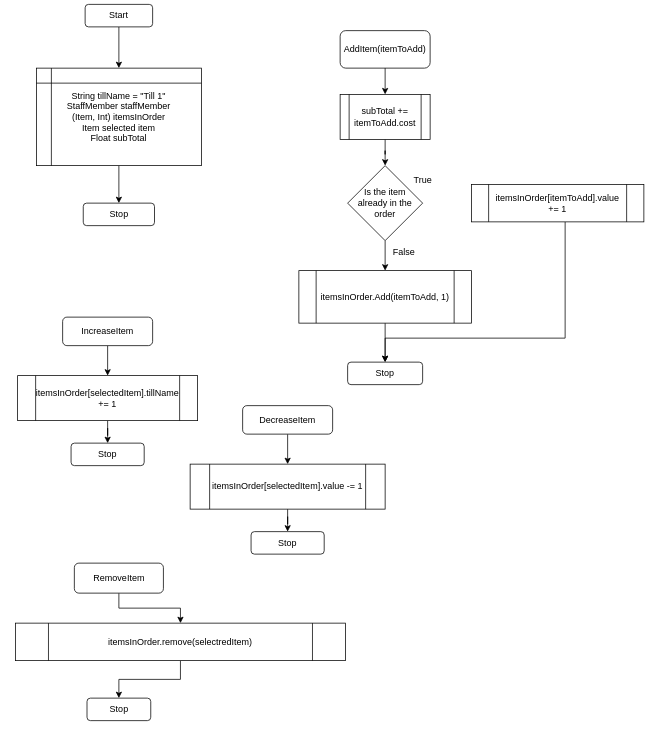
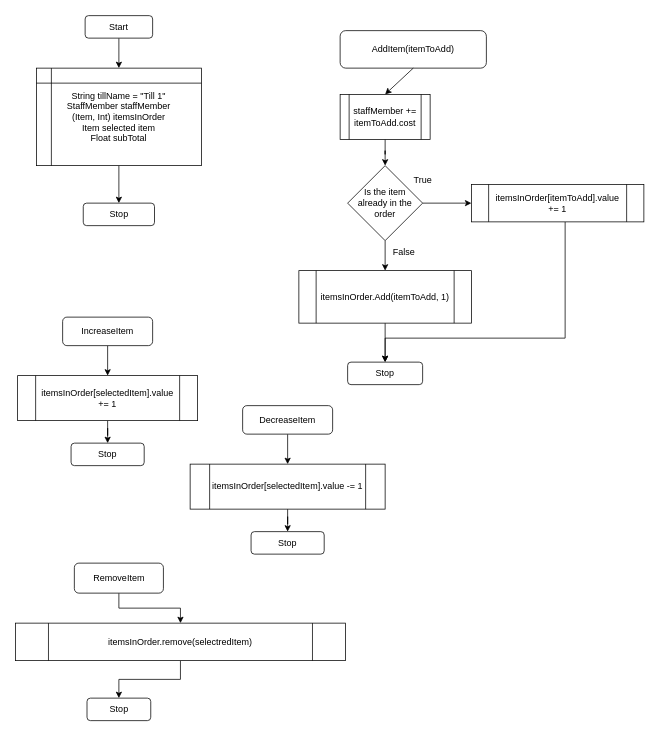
(119, 15) -> (119, 27)
(385, 49) -> (413, 49)
(385, 117) -> (385, 117)
none -> (465, 203)
(108, 398) -> (108, 398)
